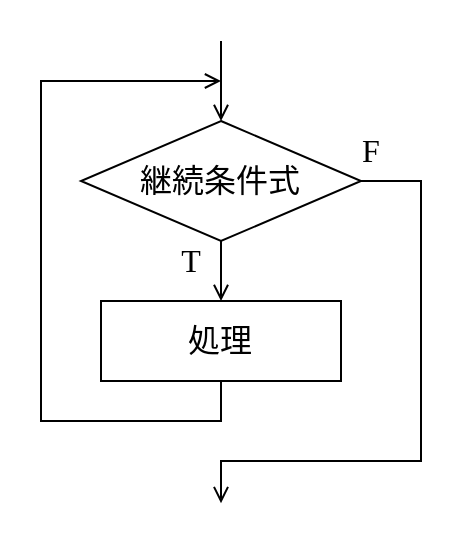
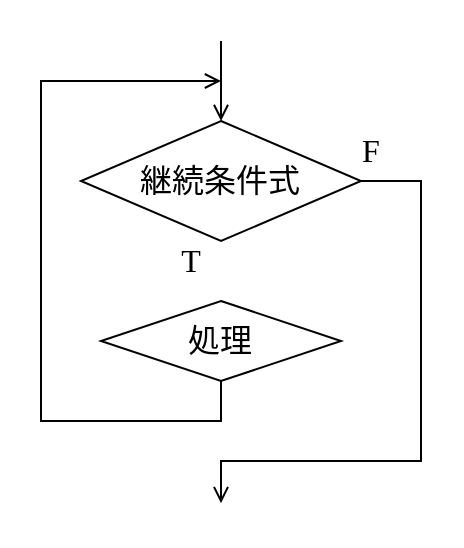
(221, 268) -> none
(221, 341) -> (221, 341)
